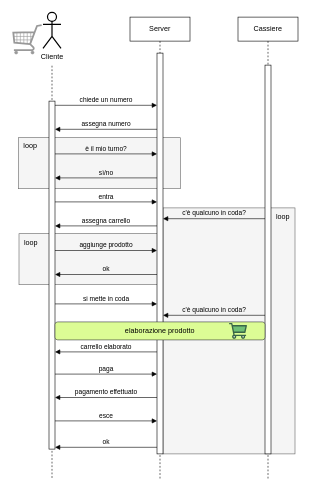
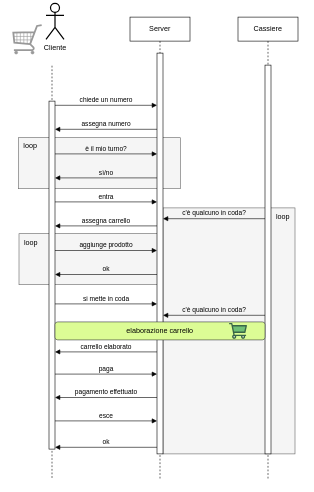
(52, 30) -> (55, 21)
(160, 331) -> (160, 331)
